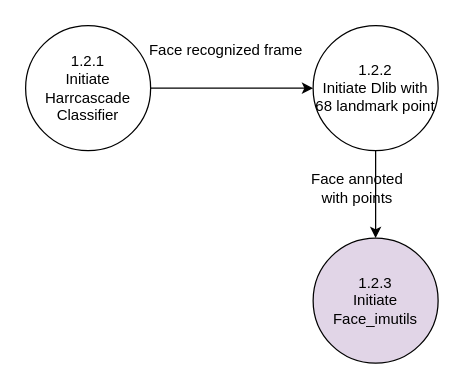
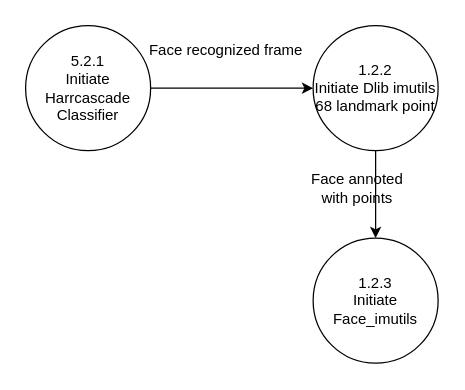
(88, 88) -> (88, 88)
(376, 88) -> (376, 88)
(376, 301) -> (376, 301)
